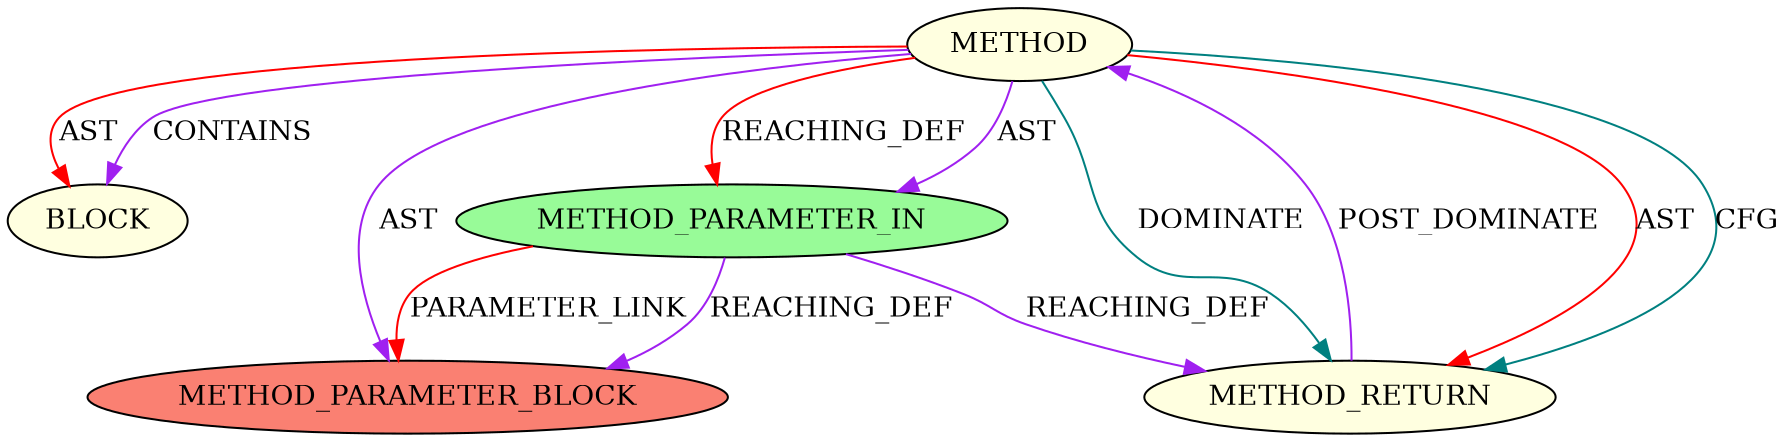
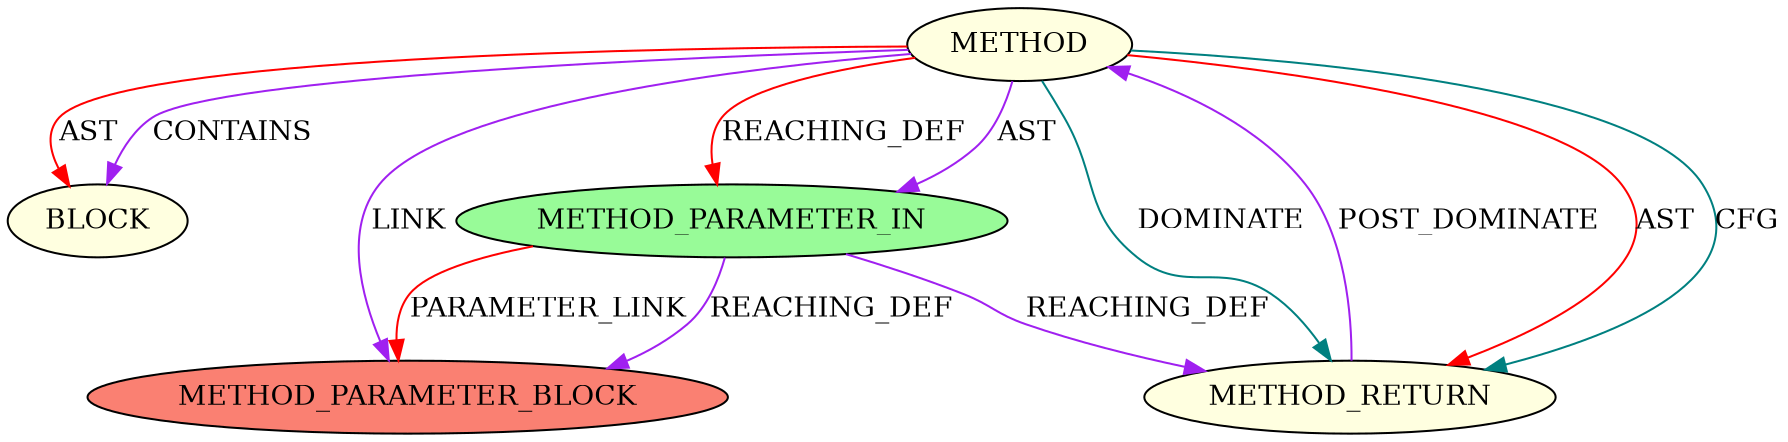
(409, 221) -> (409, 221)
